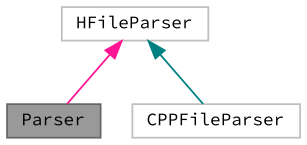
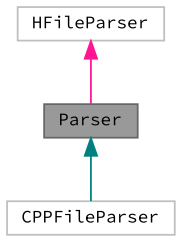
(182, 79) -> (91, 179)
